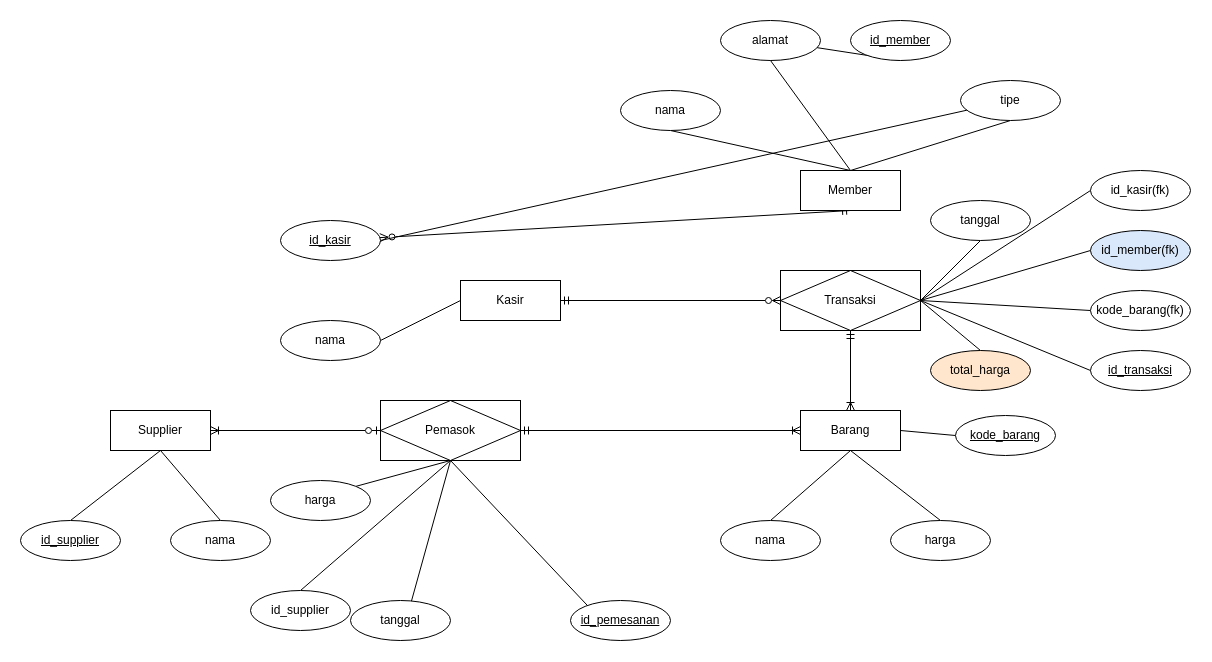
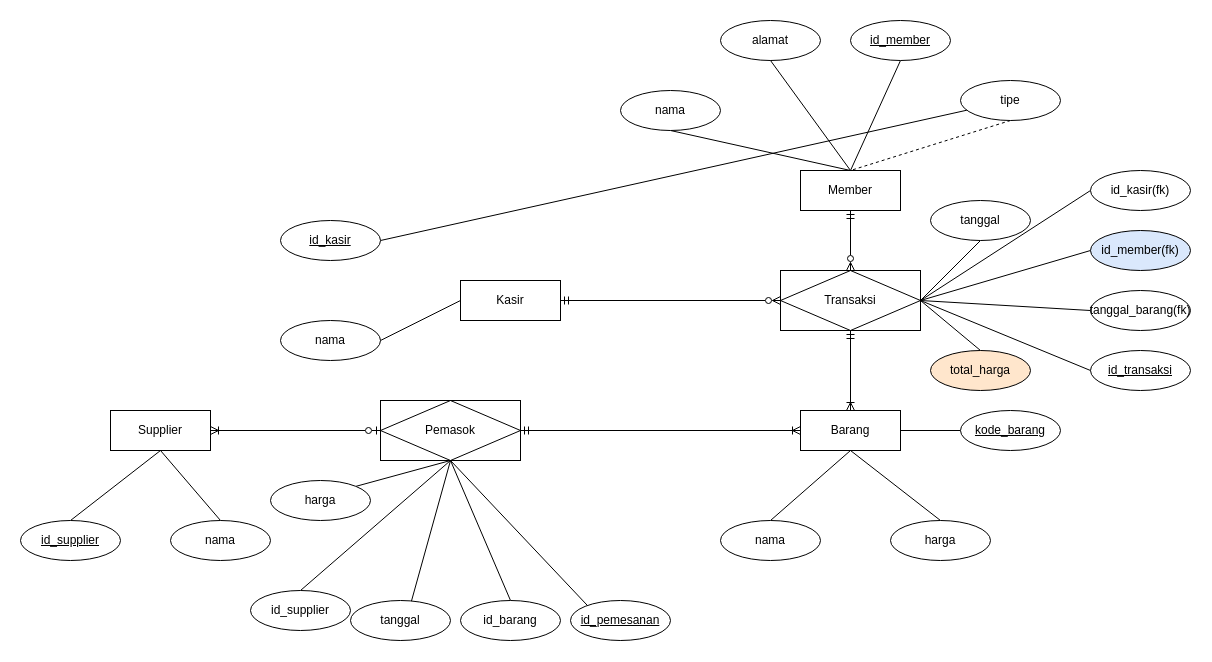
(841, 51) -> (876, 114)
(931, 145) -> (931, 145)
(625, 223) -> (851, 233)
(1141, 311) -> (1141, 311)
(1006, 436) -> (1011, 431)
none -> (481, 532)
none -> (511, 621)
